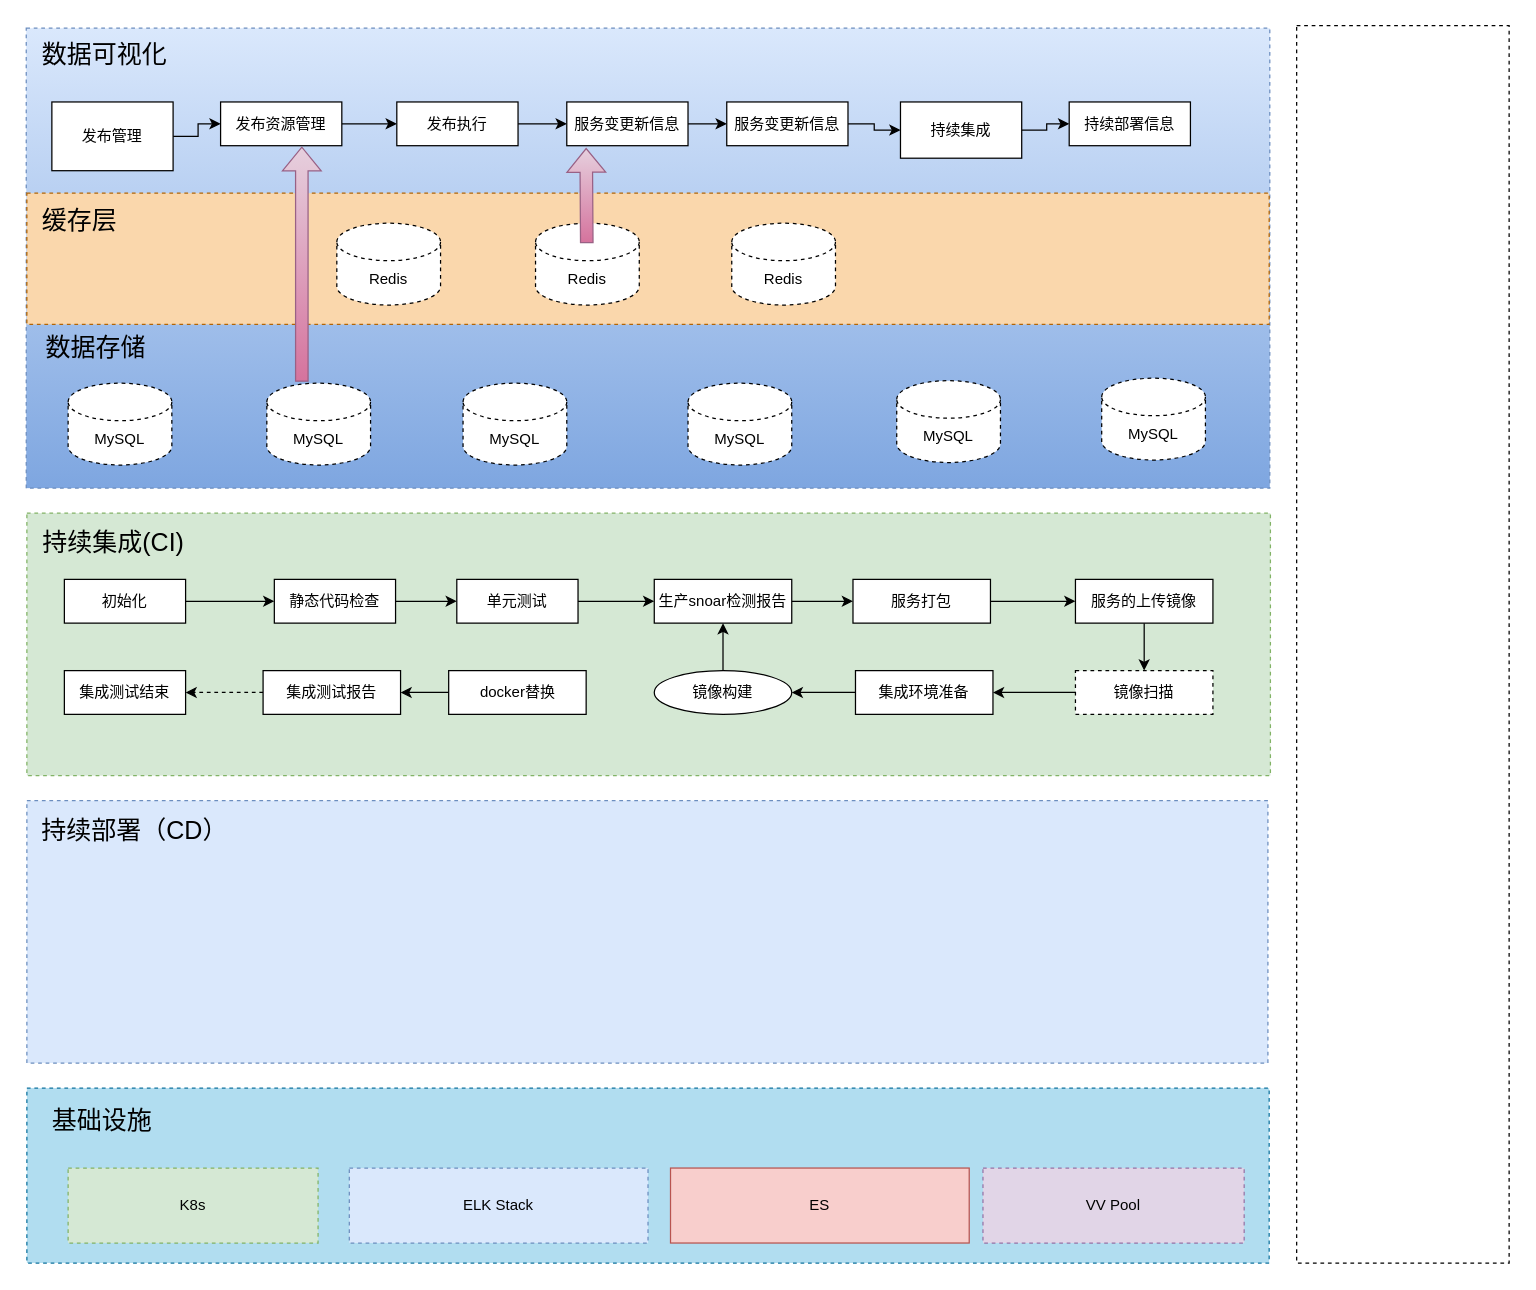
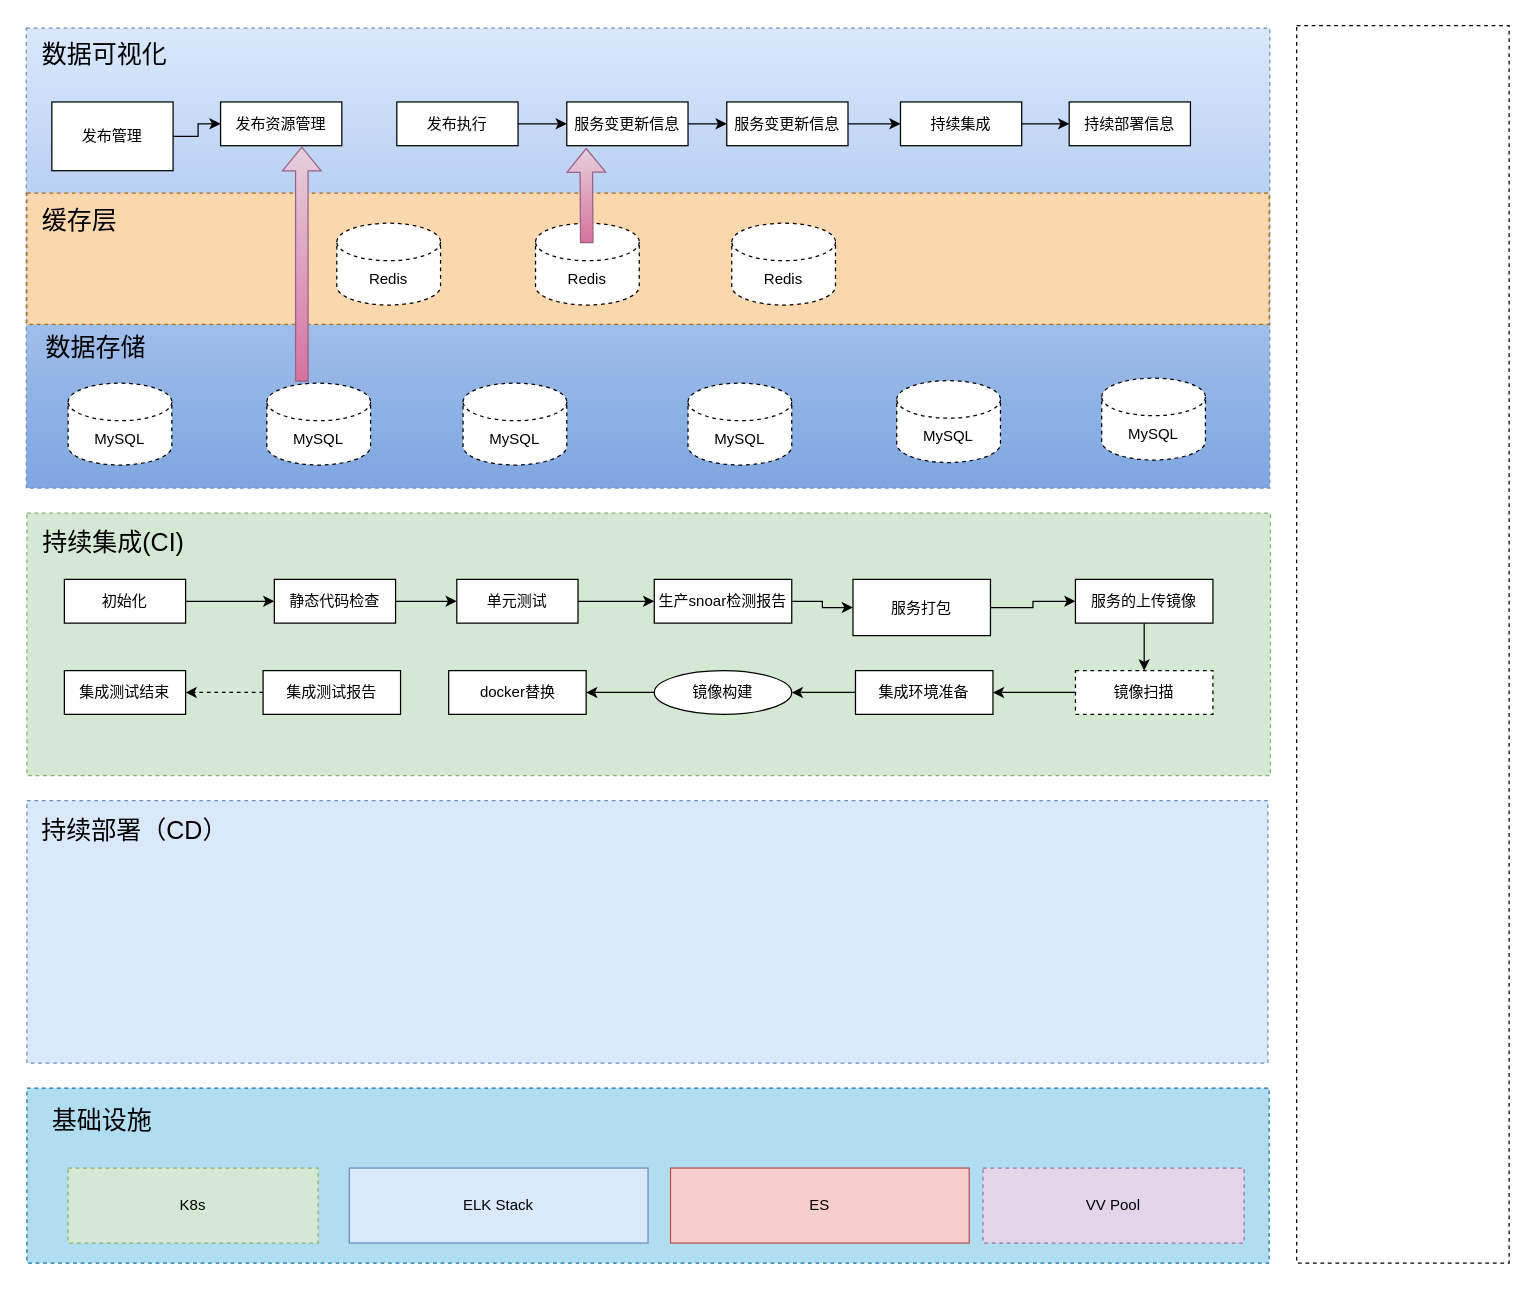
(365, 124) -> none
(961, 130) -> (961, 124)
(922, 601) -> (922, 608)
(723, 649) -> (624, 693)
(428, 693) -> none
(499, 1206) -> (499, 1206)
